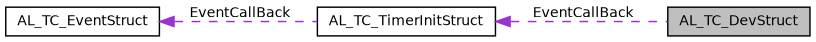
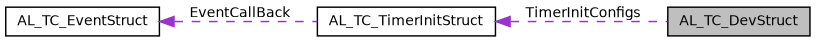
(582, 14) -> (582, 14)
